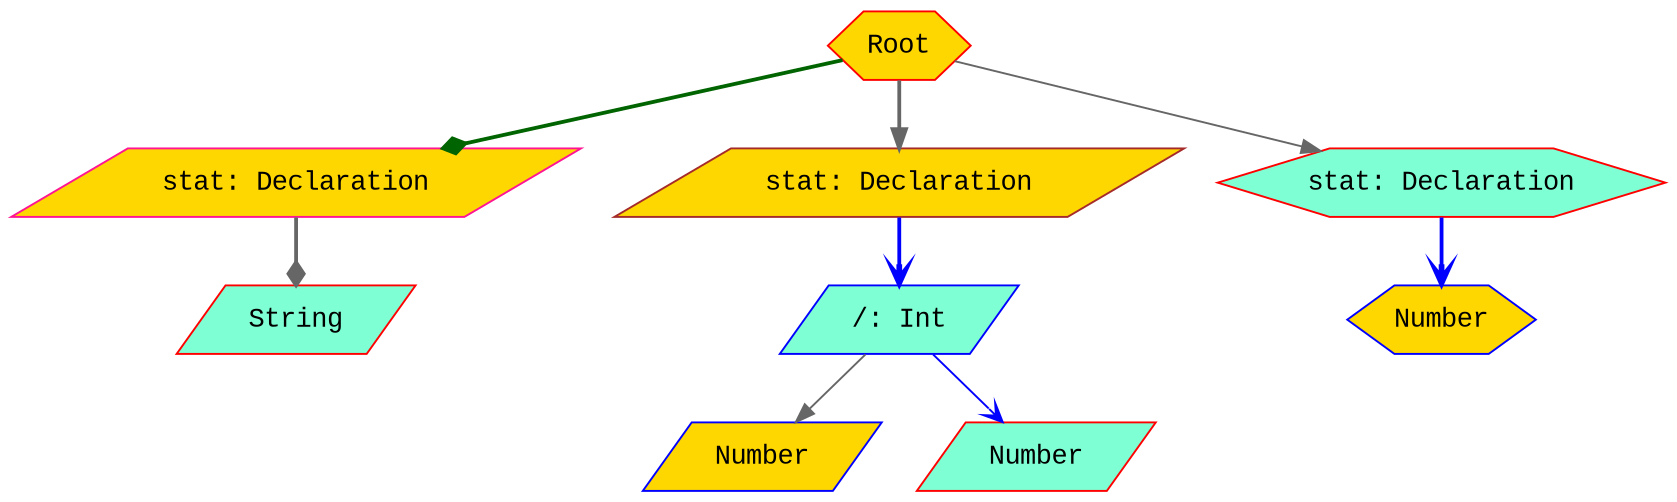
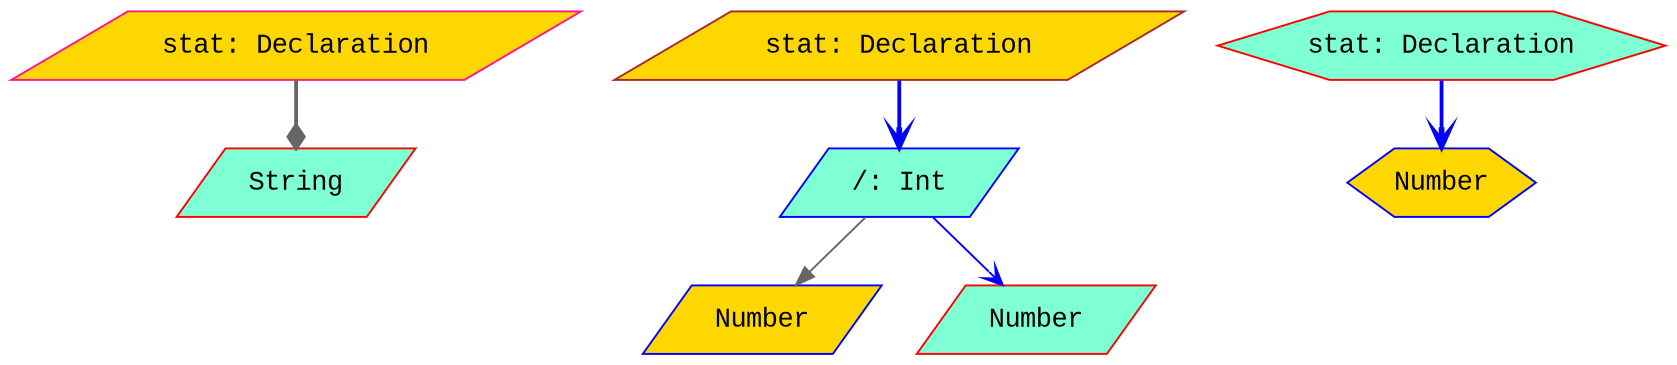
(899, 46) -> none
